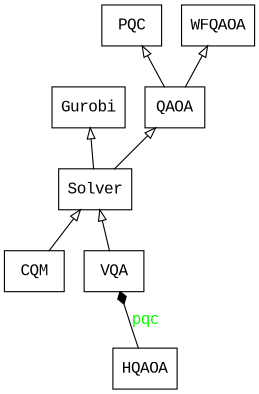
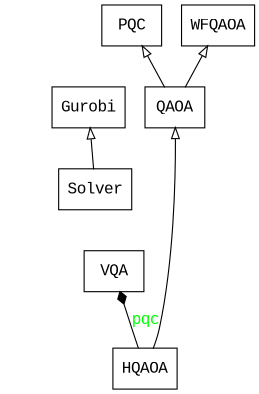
(131, 153) -> (171, 245)
(106, 236) -> none
(34, 271) -> none
